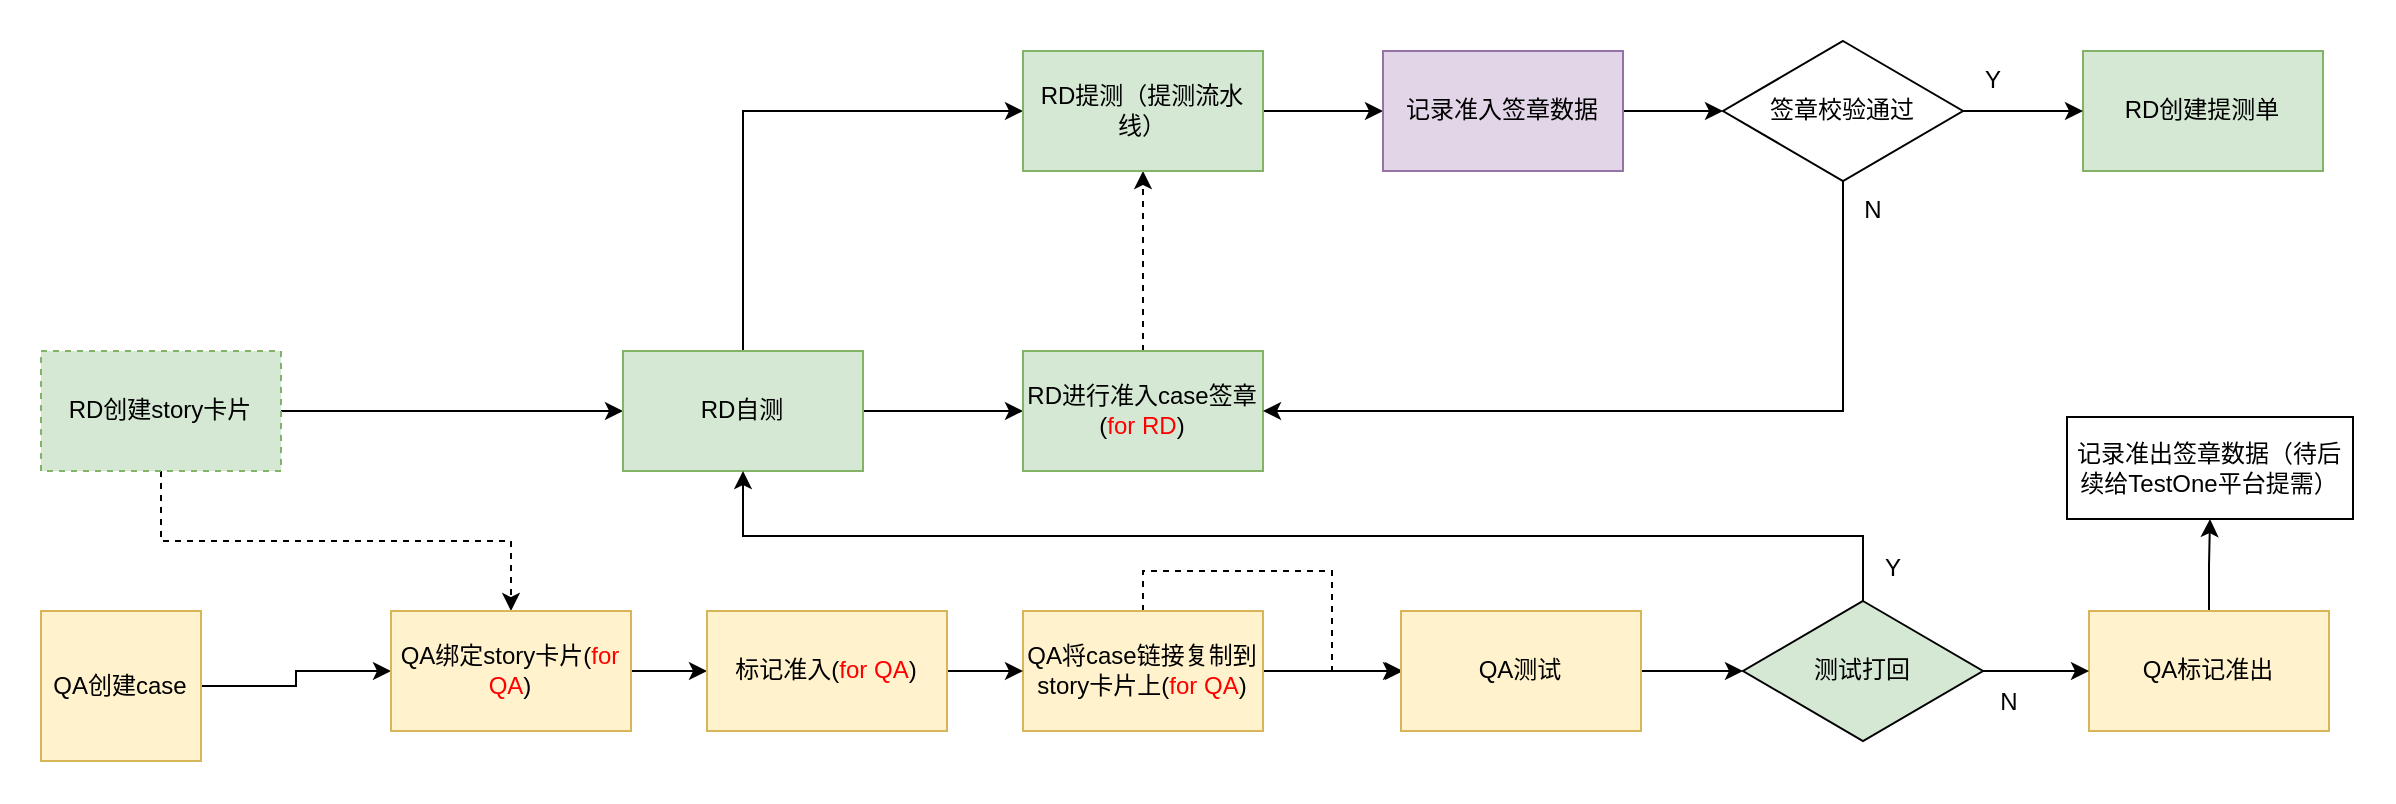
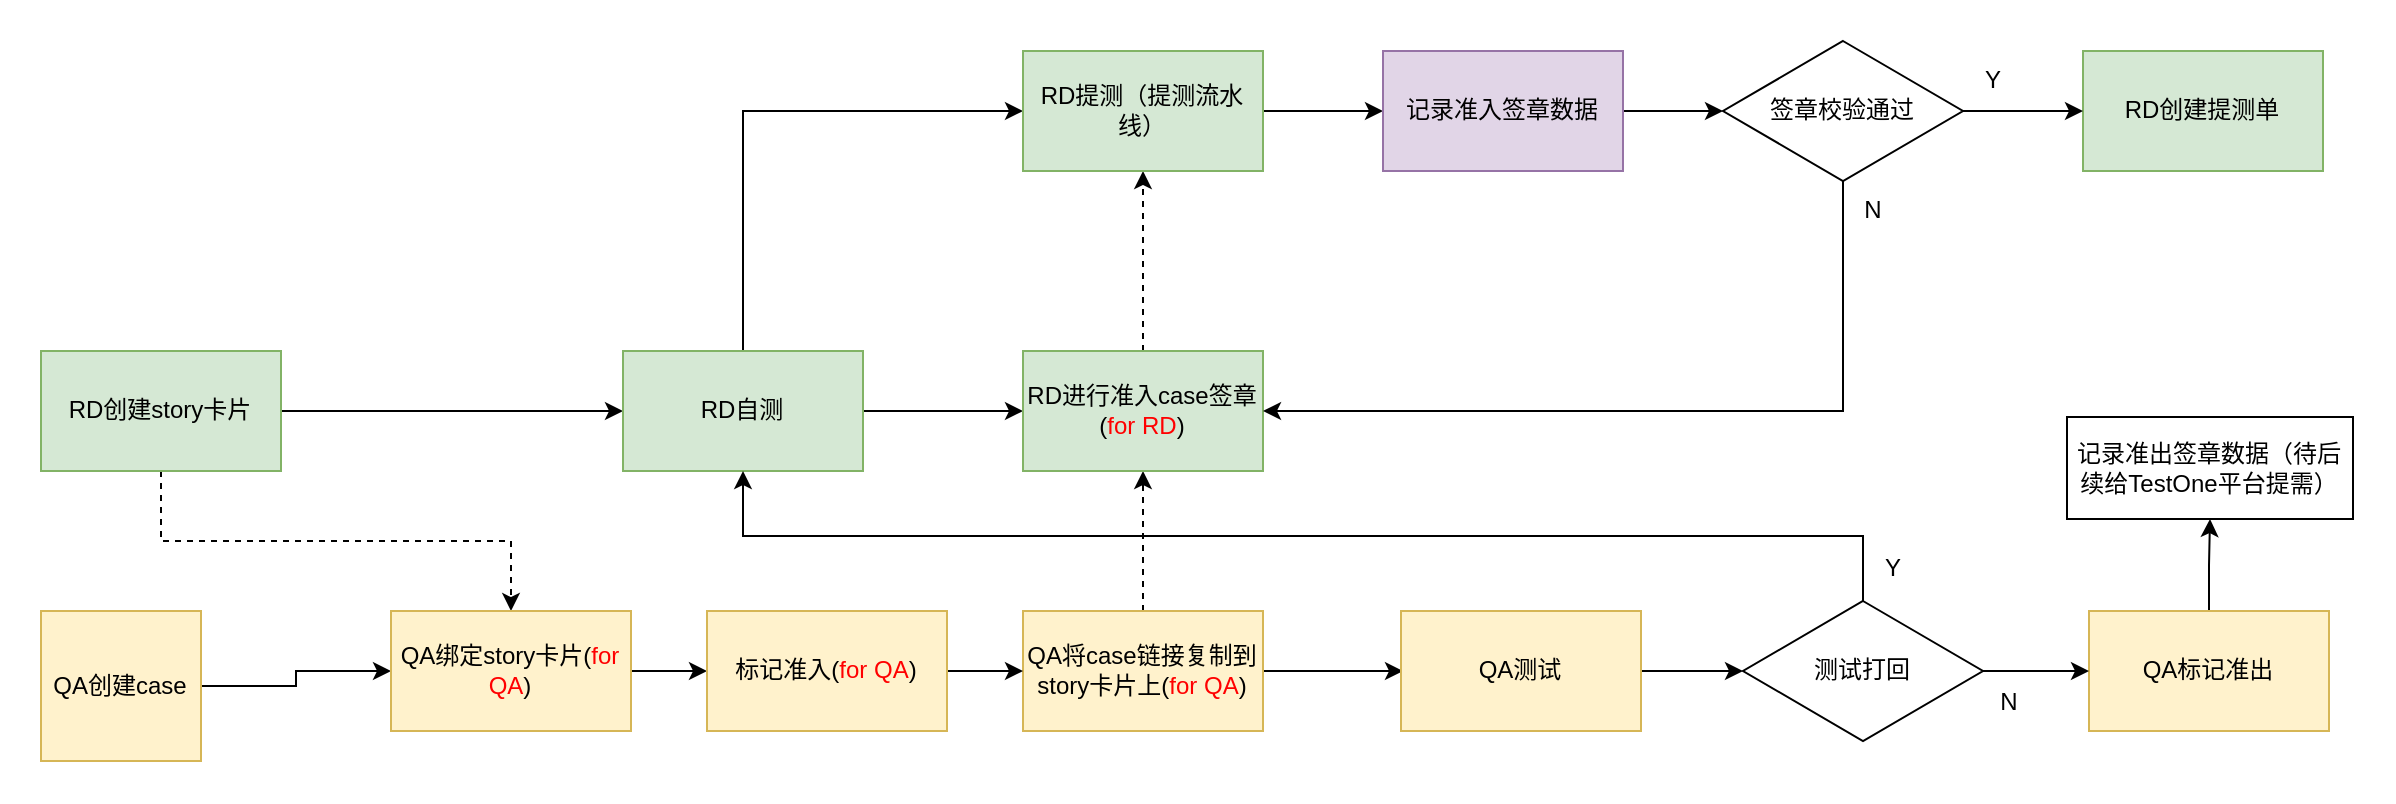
(161, 411) -> (161, 411)
(1285, 571) -> (1143, 528)
(1863, 671) -> (1863, 671)
